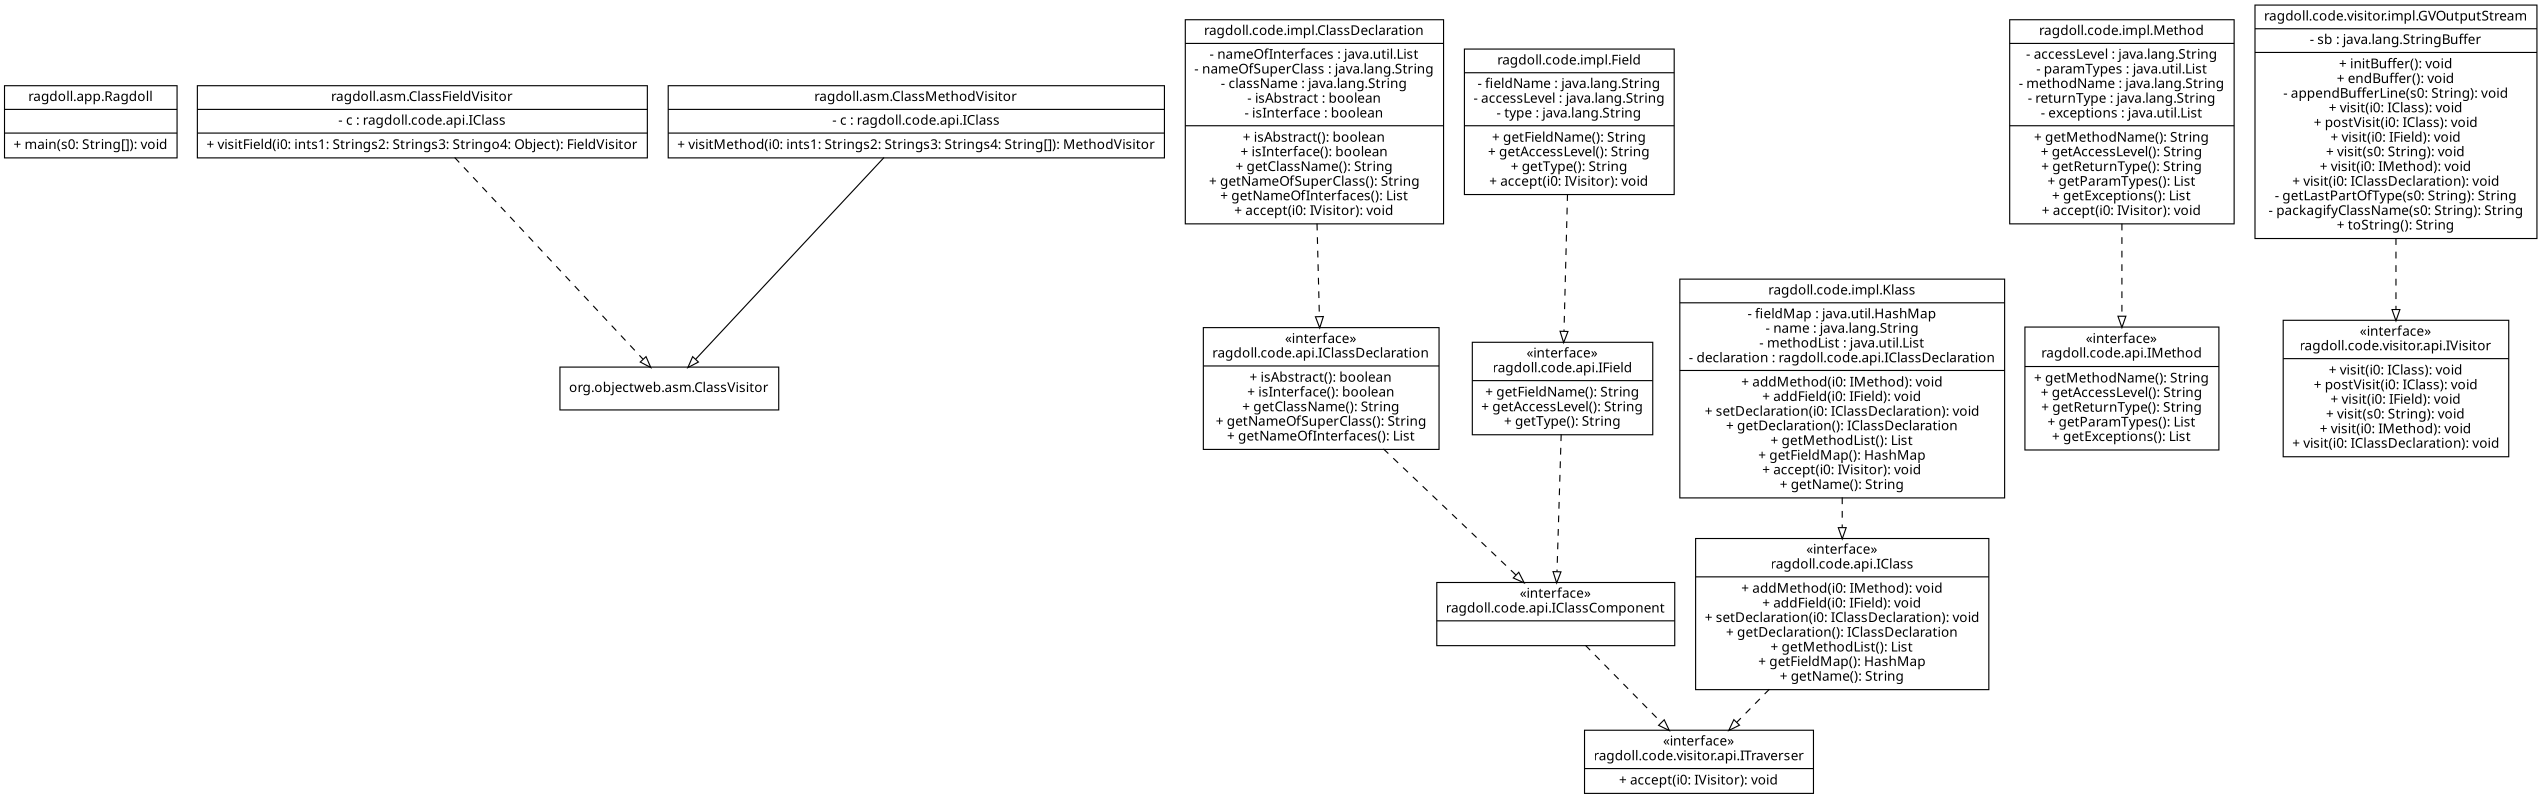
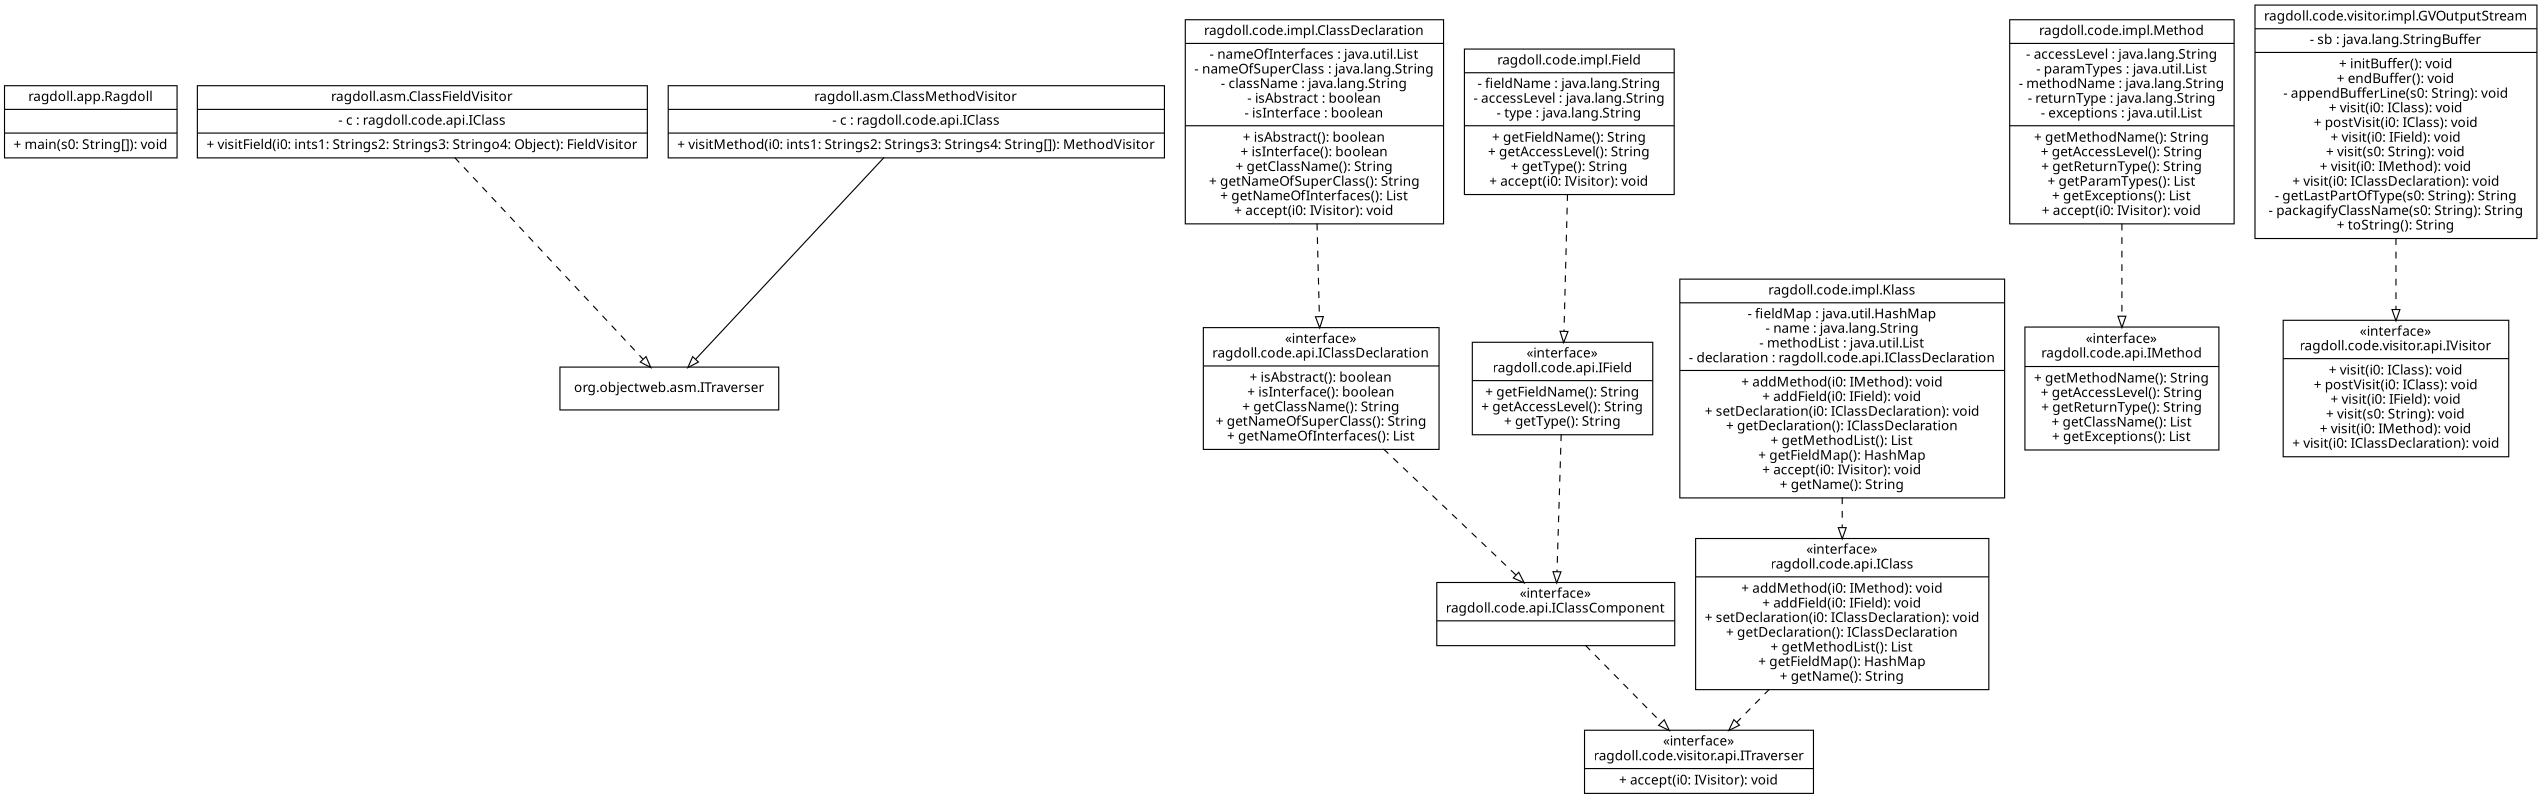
(669, 389) -> (669, 389)
(2122, 422) -> (2122, 422)
